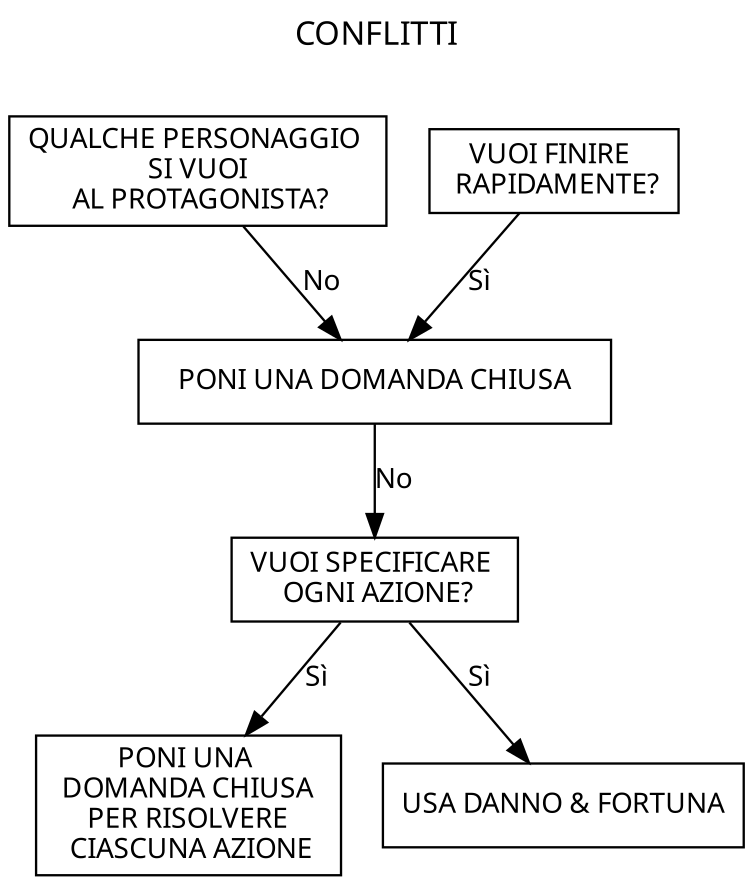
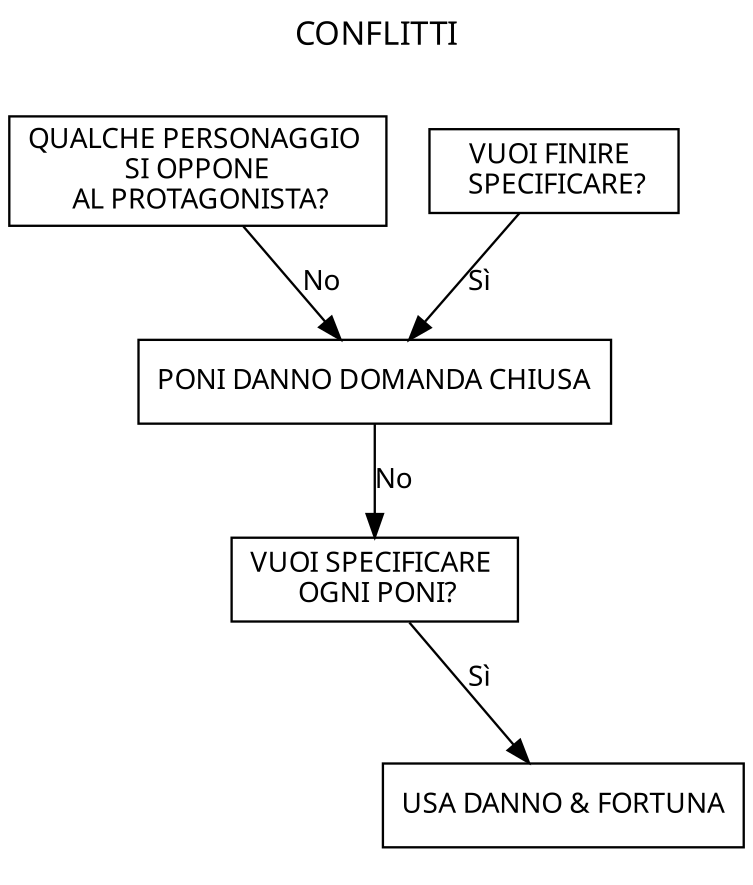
(198, 171) -> (198, 171)
(554, 171) -> (554, 171)
(375, 382) -> (375, 382)
(375, 580) -> (375, 580)
(189, 805) -> none
